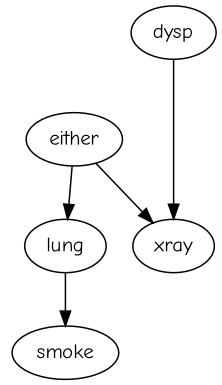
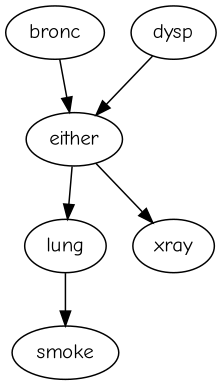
none -> (55, 33)
(174, 132) -> (130, 80)
